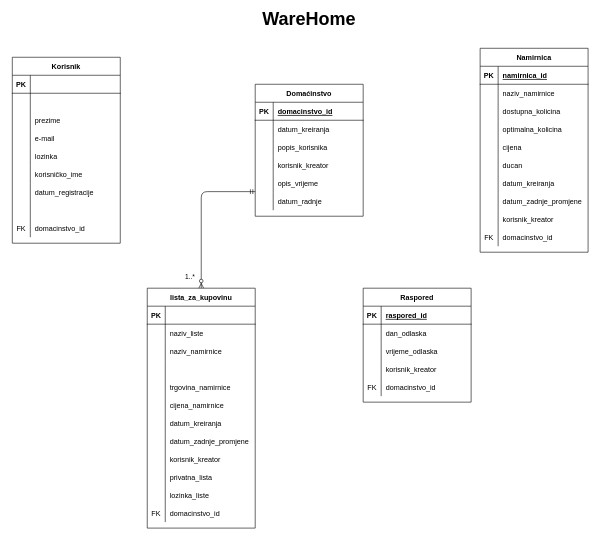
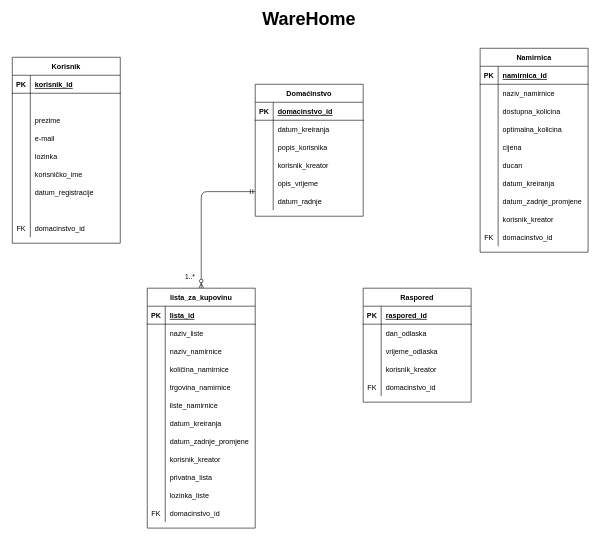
none -> (75, 84)
none -> (210, 315)
none -> (210, 369)
(199, 406) -> (196, 406)
